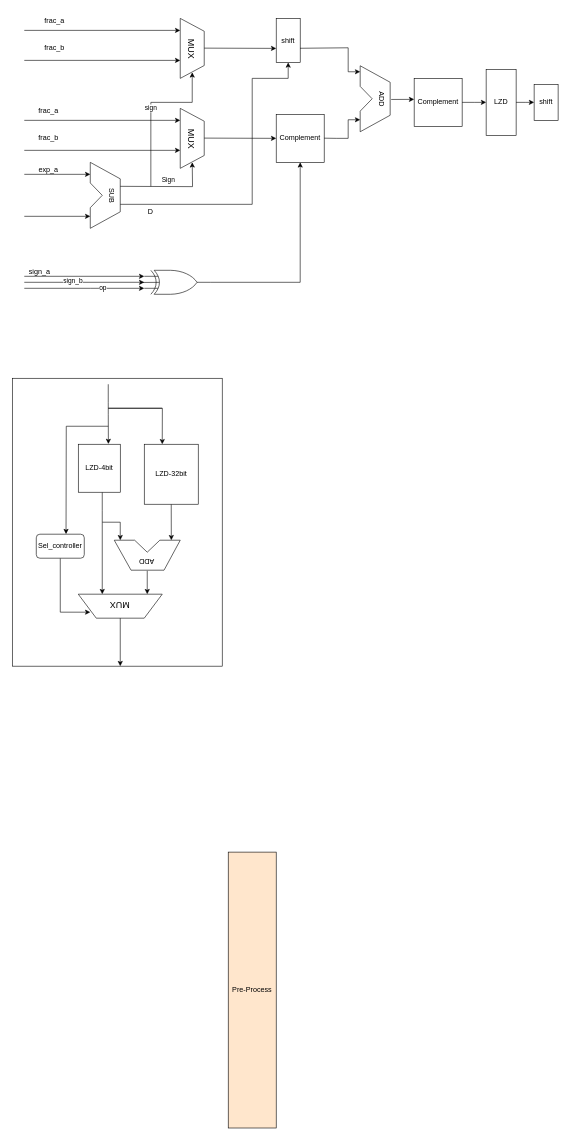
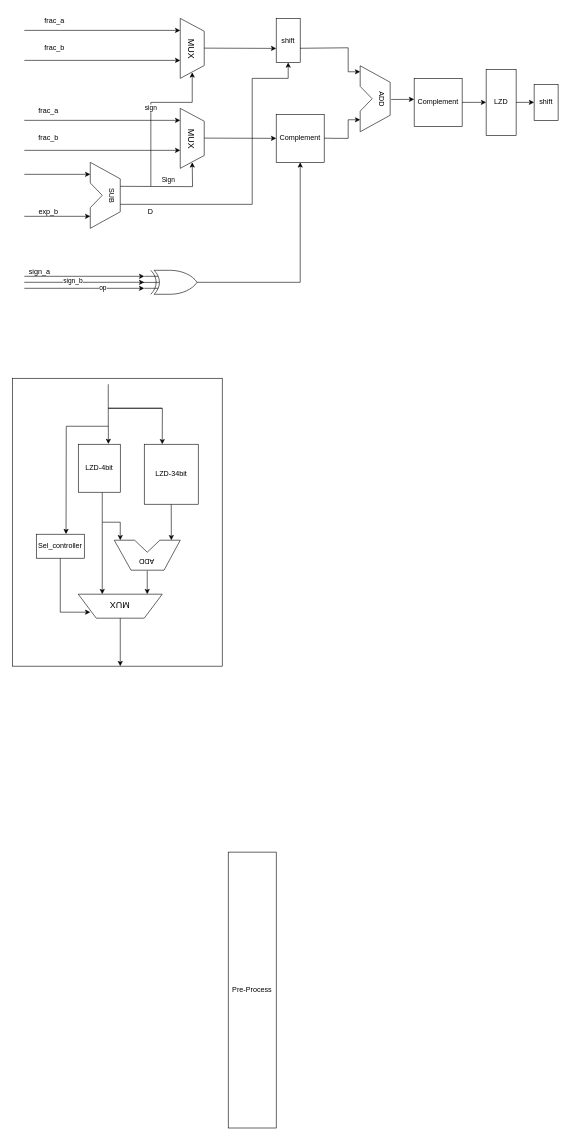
(48, 170) -> none
none -> (48, 212)
(171, 474) -> (171, 474)
(60, 546) -> (60, 546)
(252, 990) -> (252, 990)
